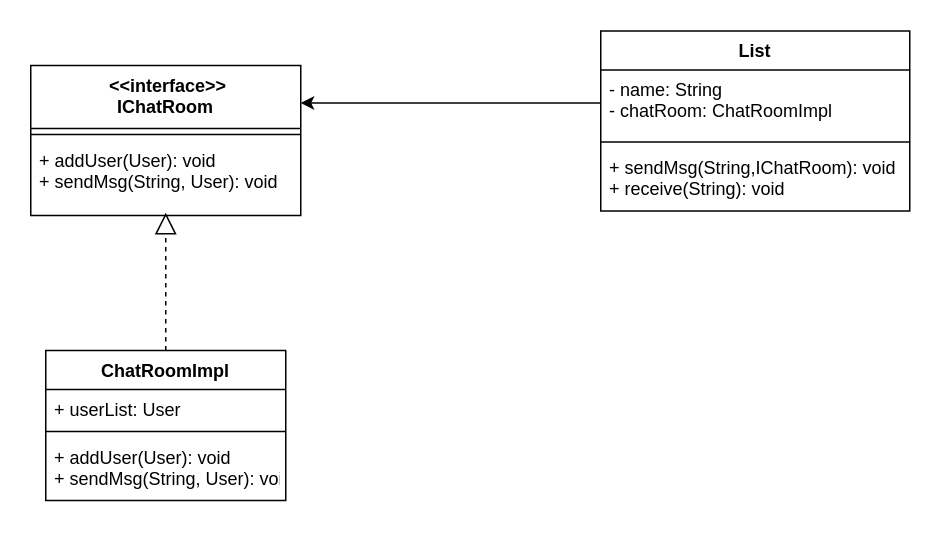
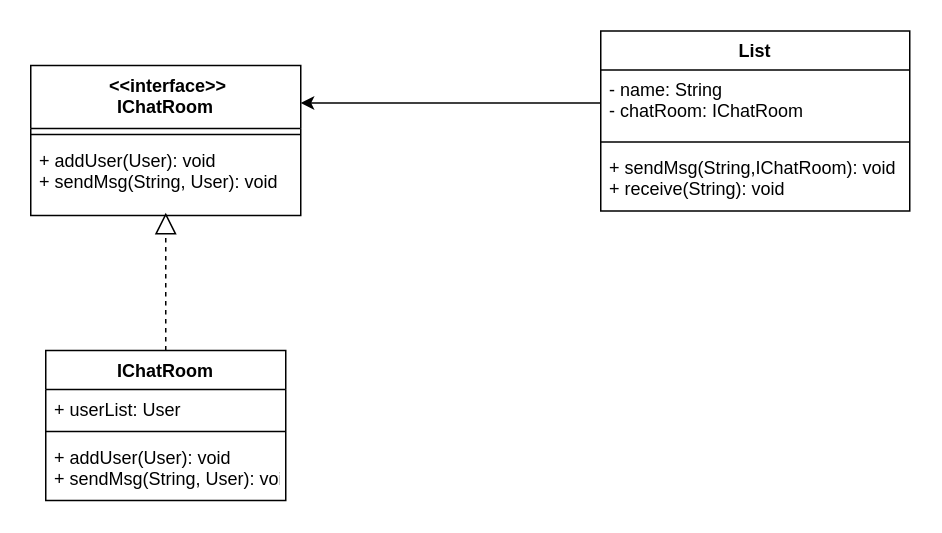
(670, 90) -> (670, 90)
(165, 371) -> (165, 371)
